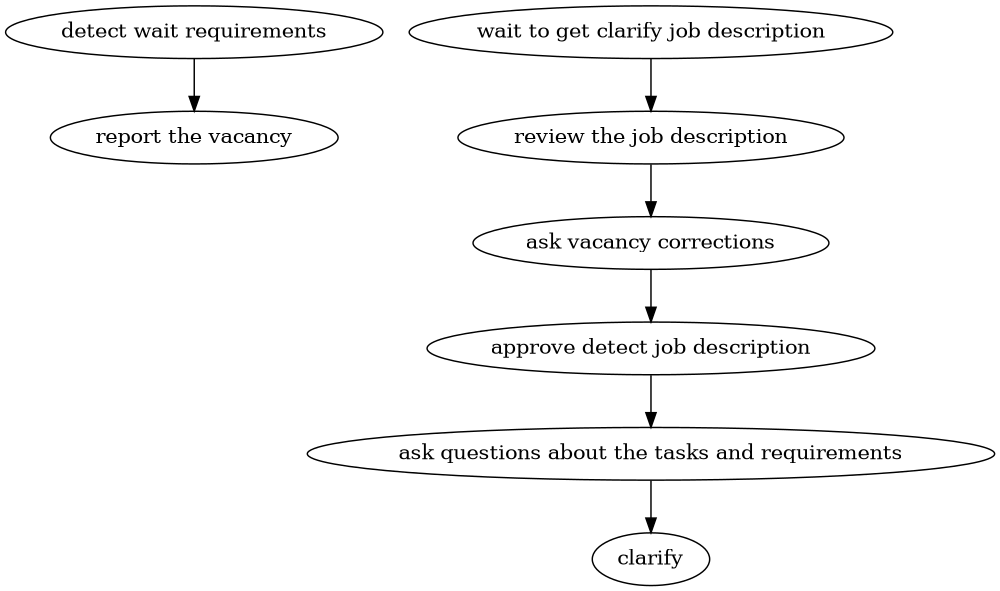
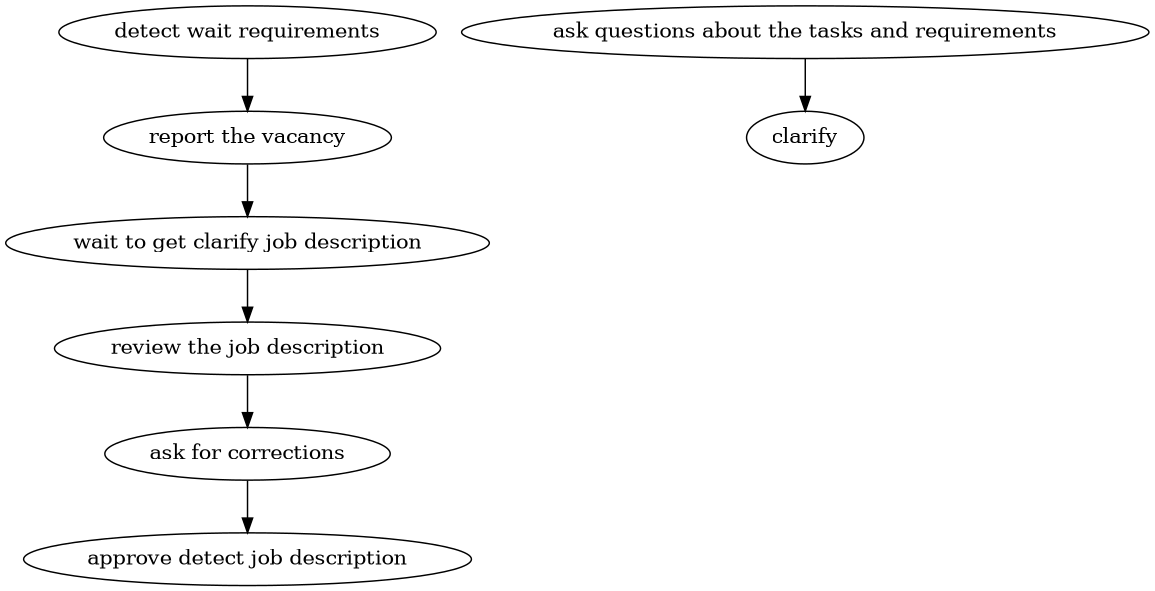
none -> (248, 183)
(651, 243) -> (248, 454)
(651, 394) -> none
